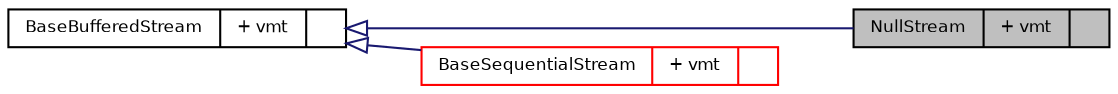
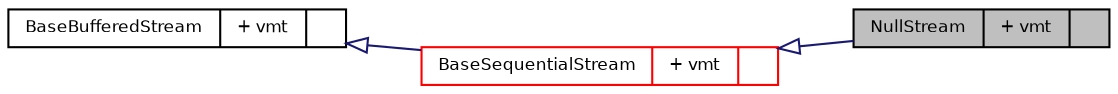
(611, 28) -> (827, 44)
